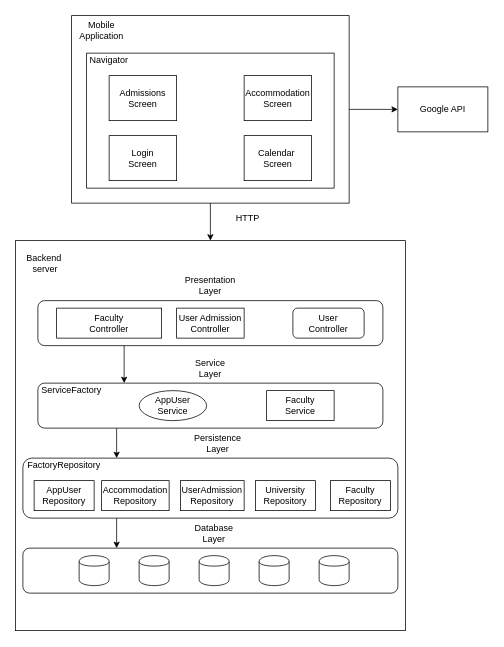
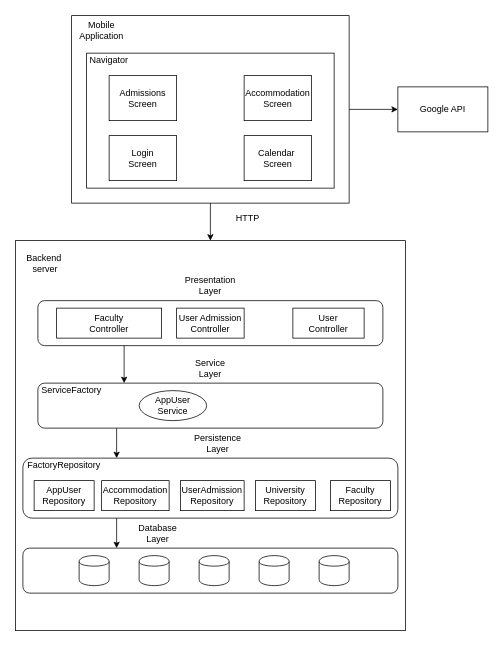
(329, 323) -> (329, 323)
(300, 405) -> none
(214, 533) -> (158, 533)
